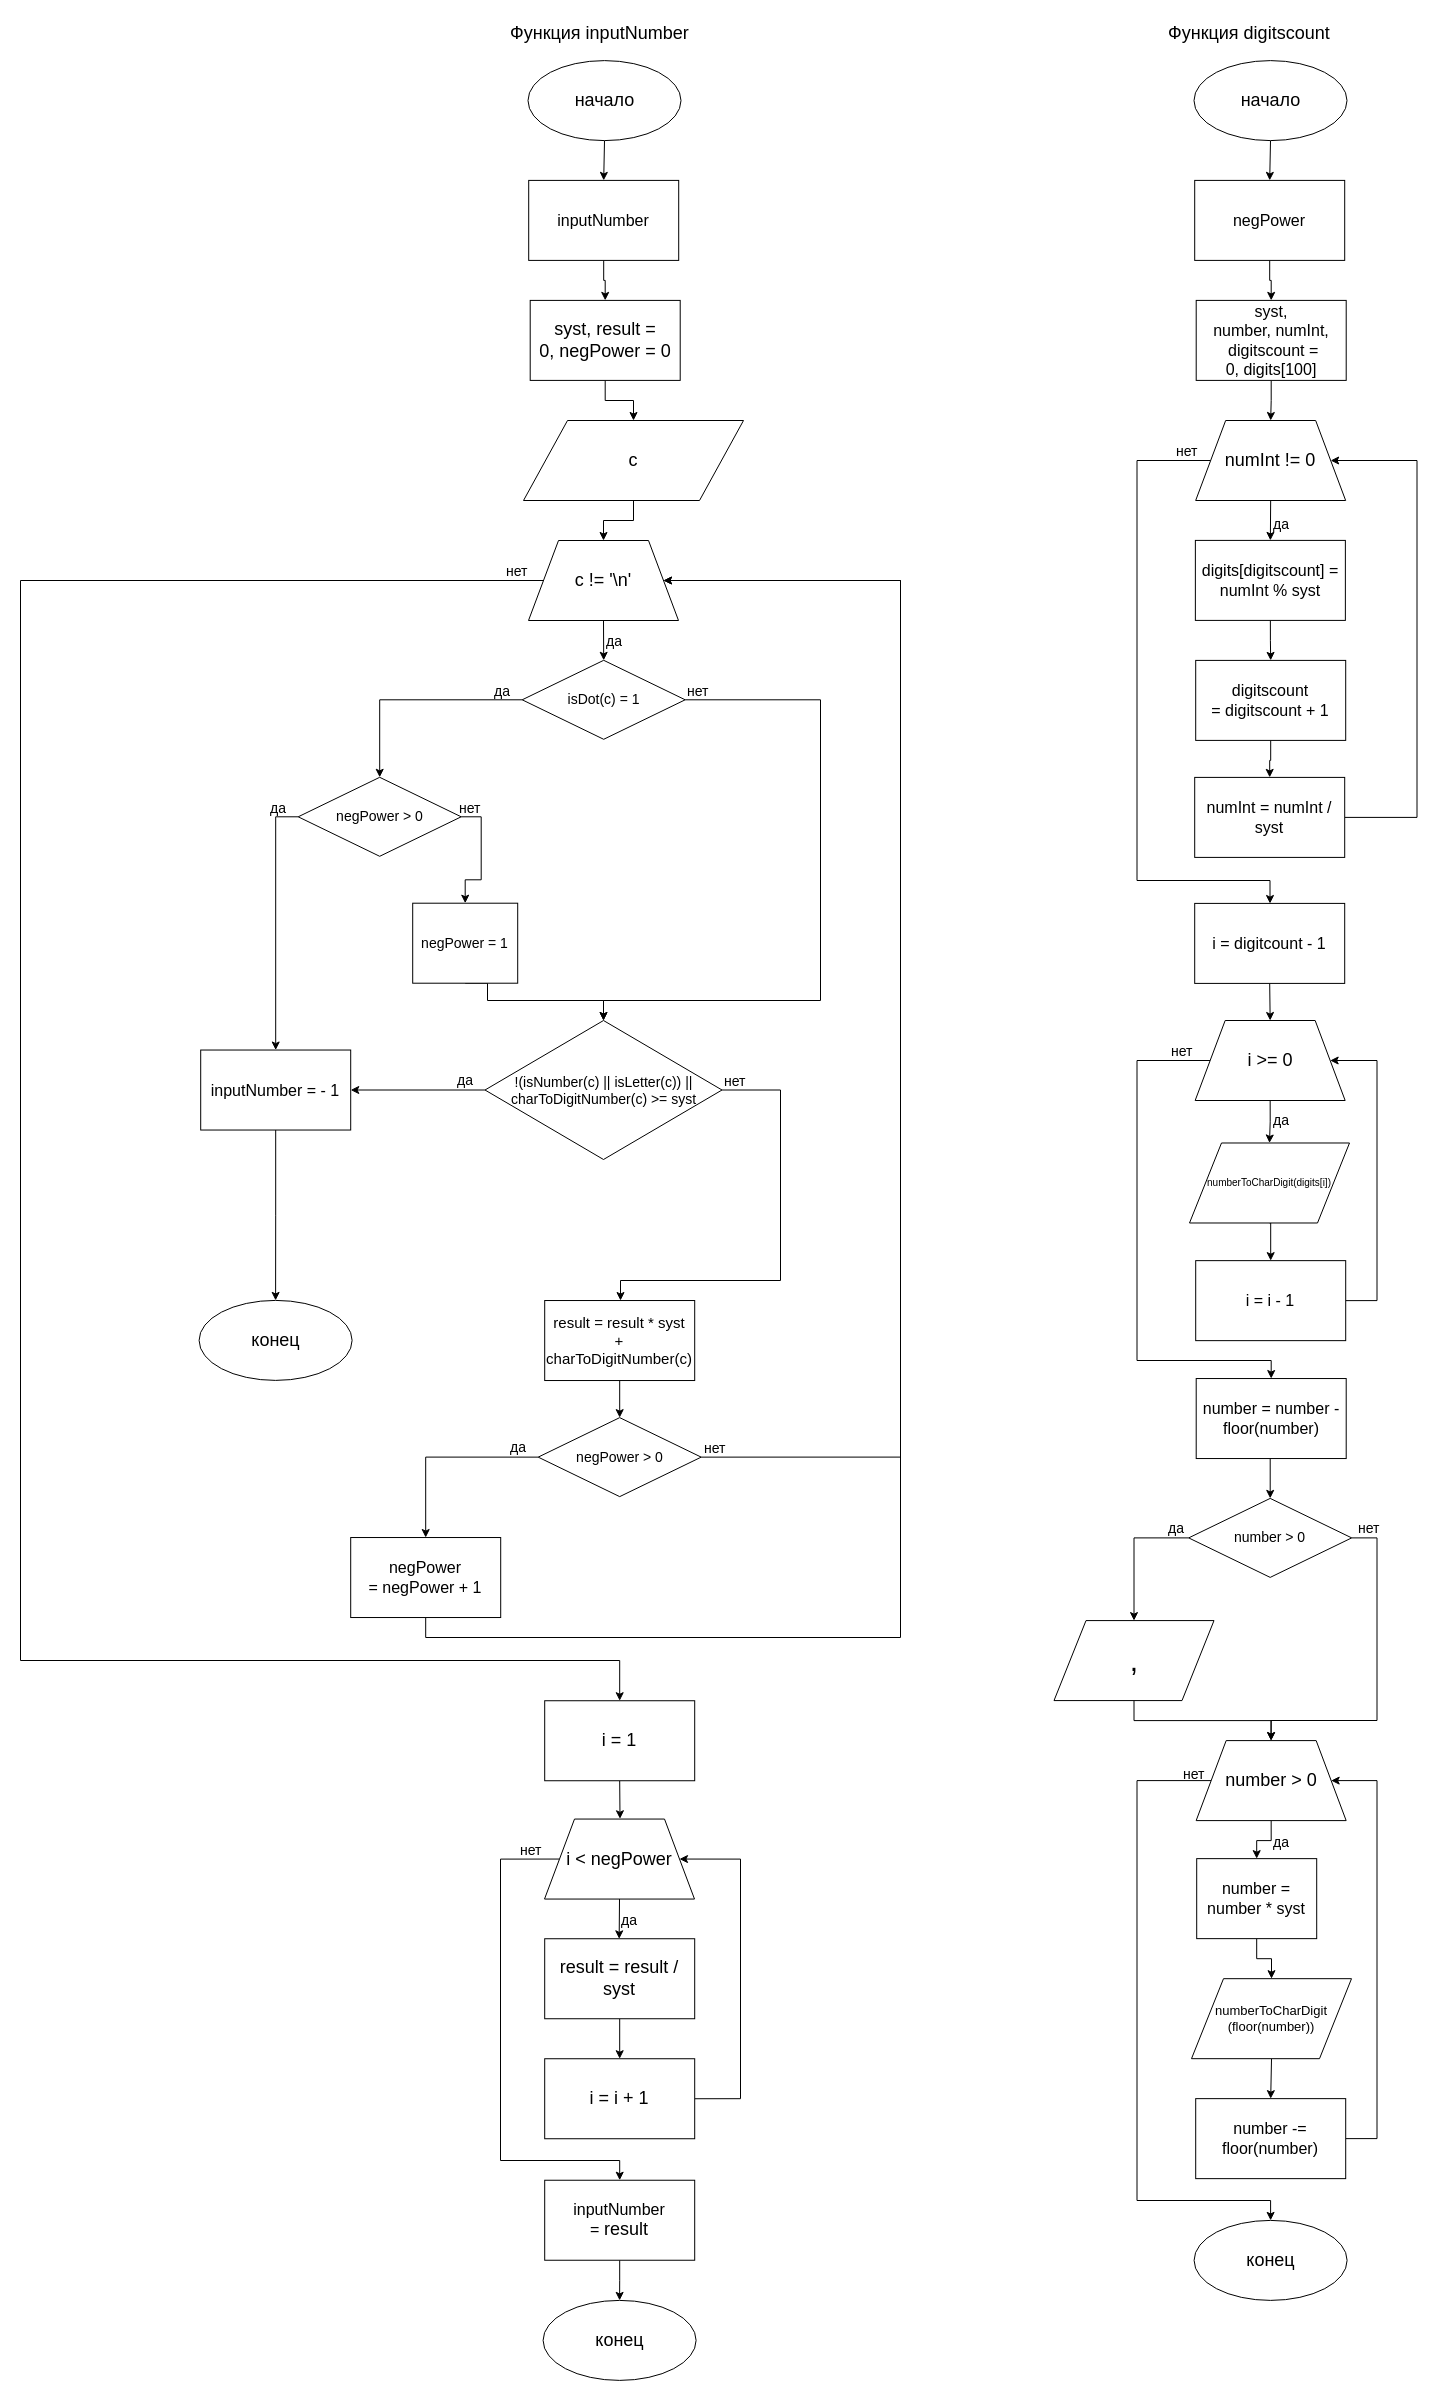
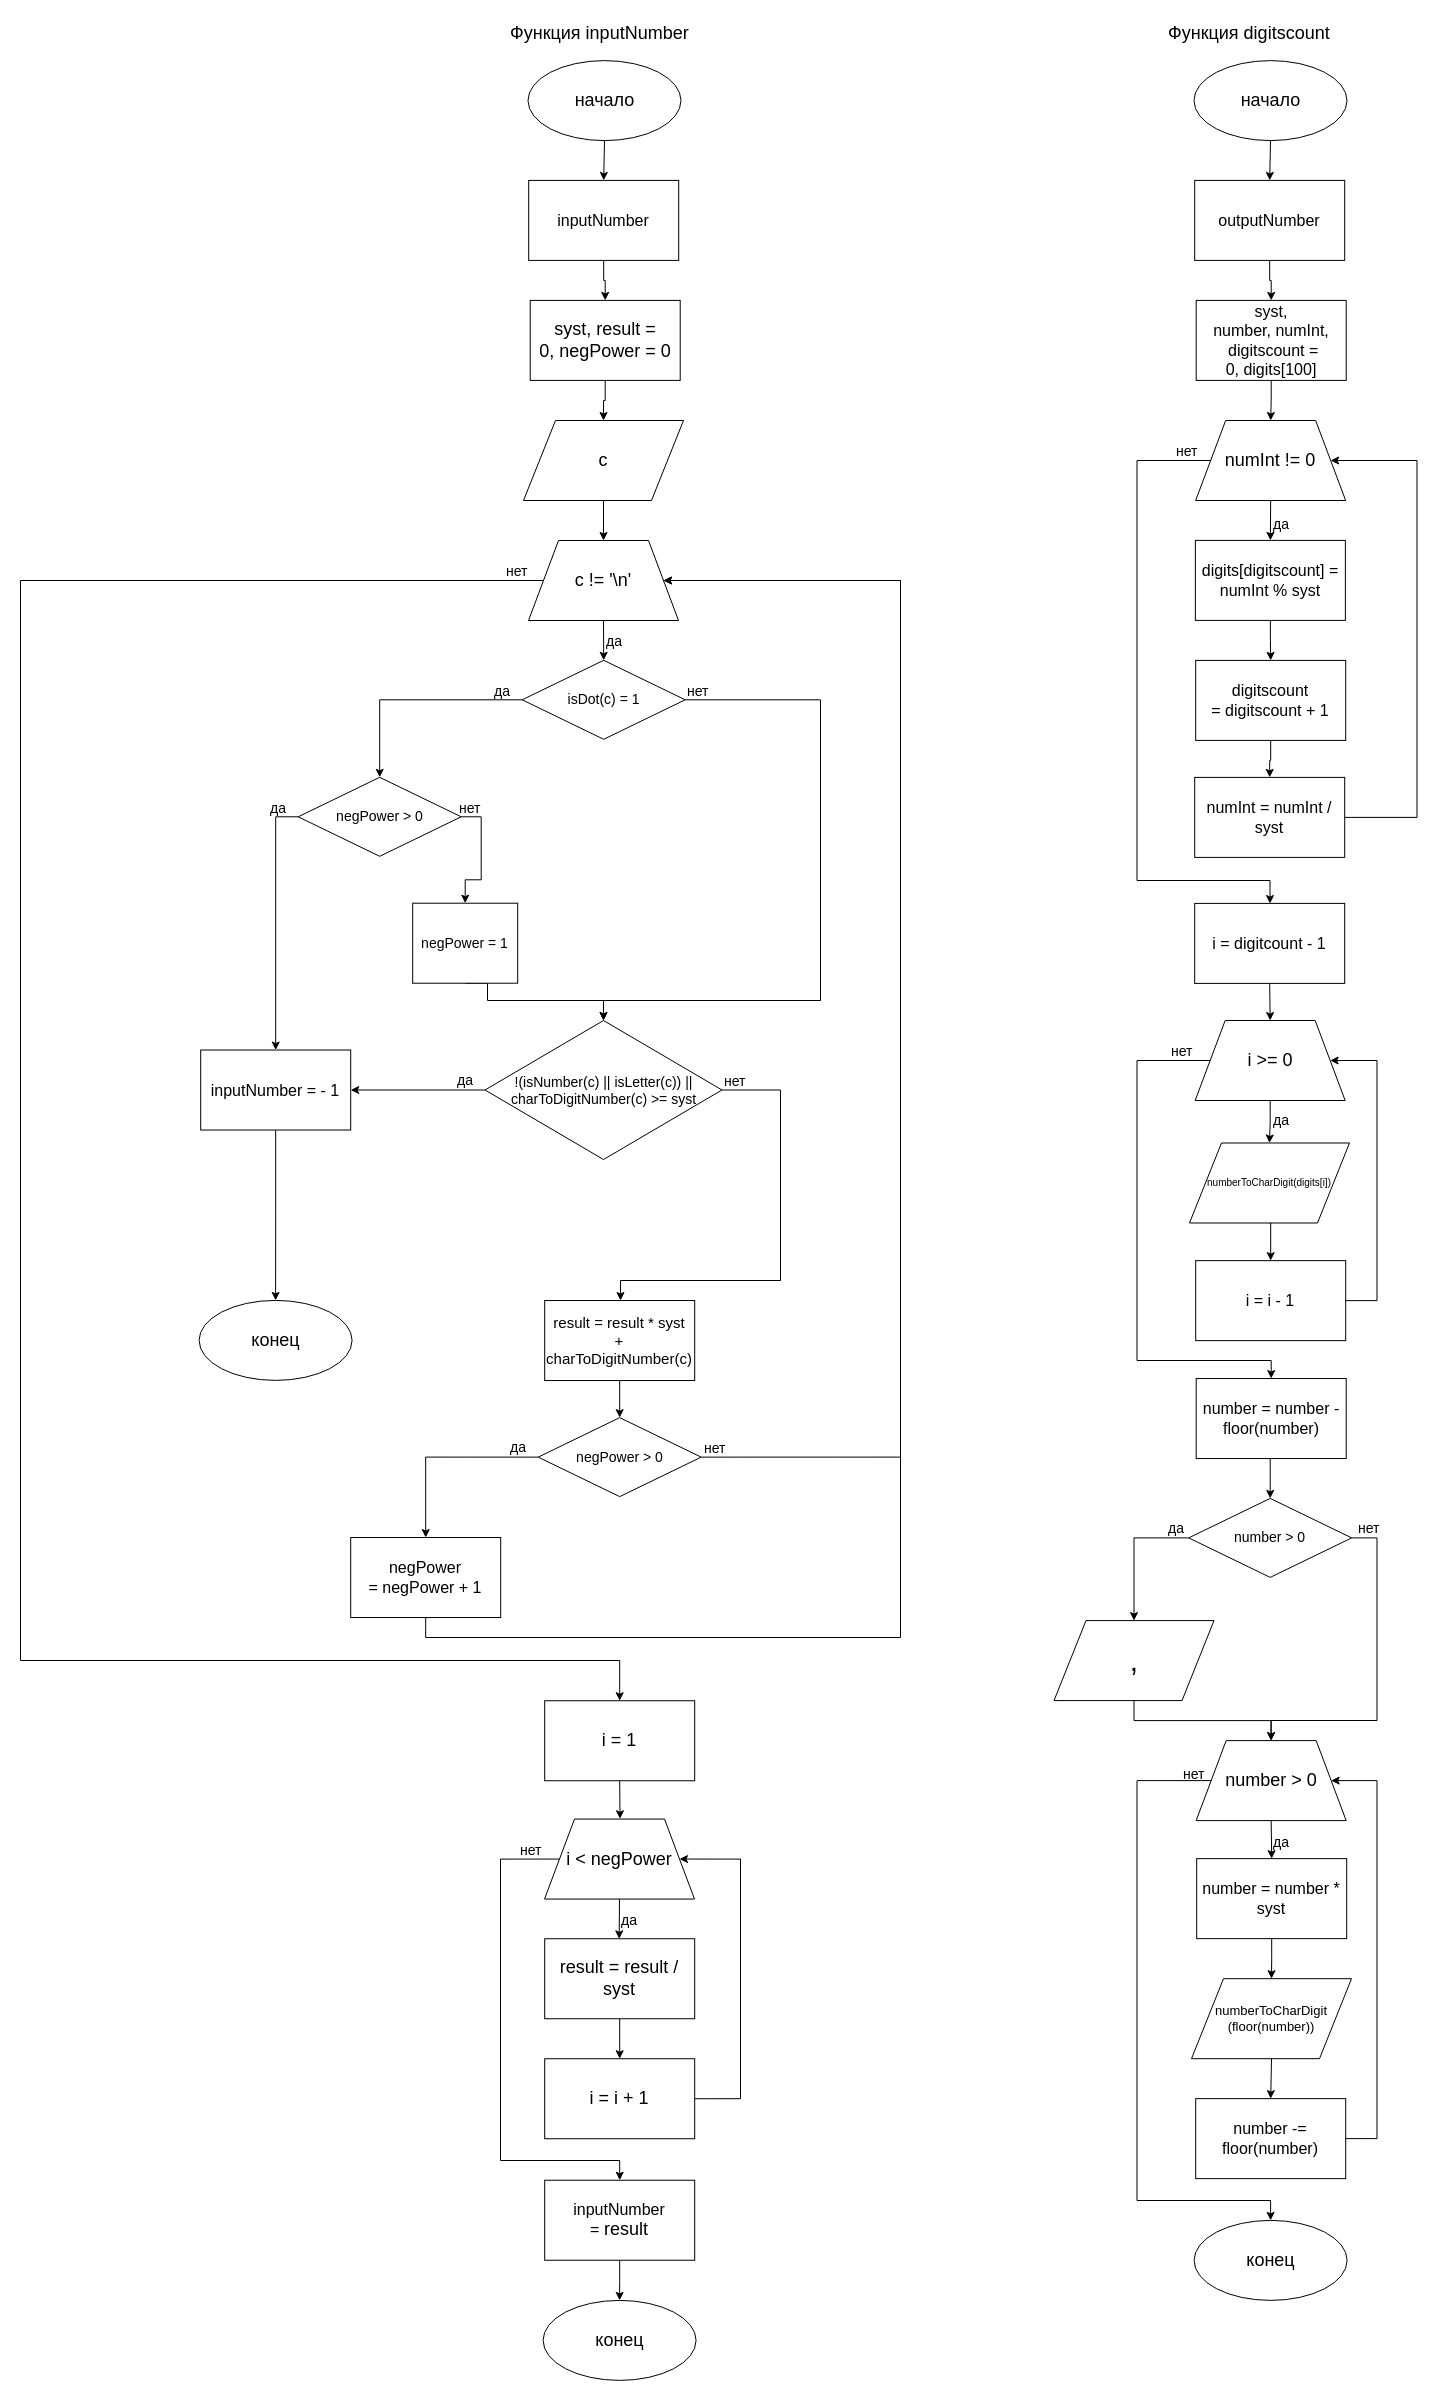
(1270, 221) -> (1270, 221)
(634, 461) -> (604, 461)
(1257, 1899) -> (1272, 1899)
